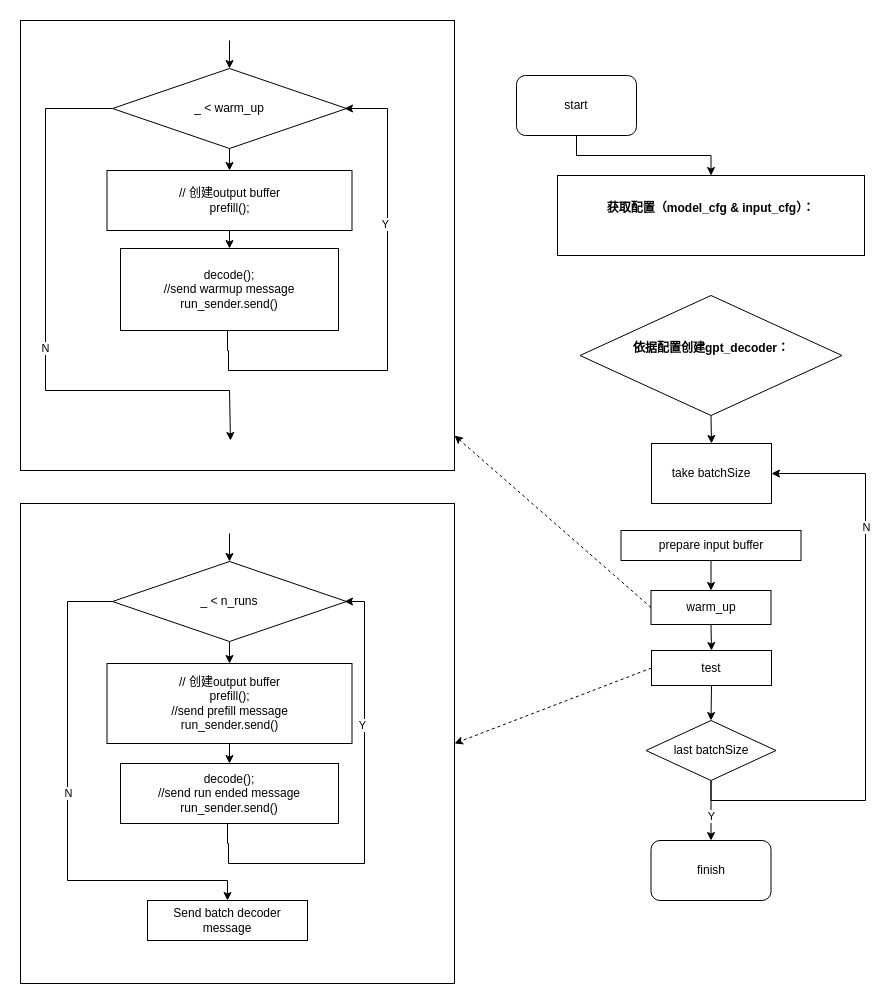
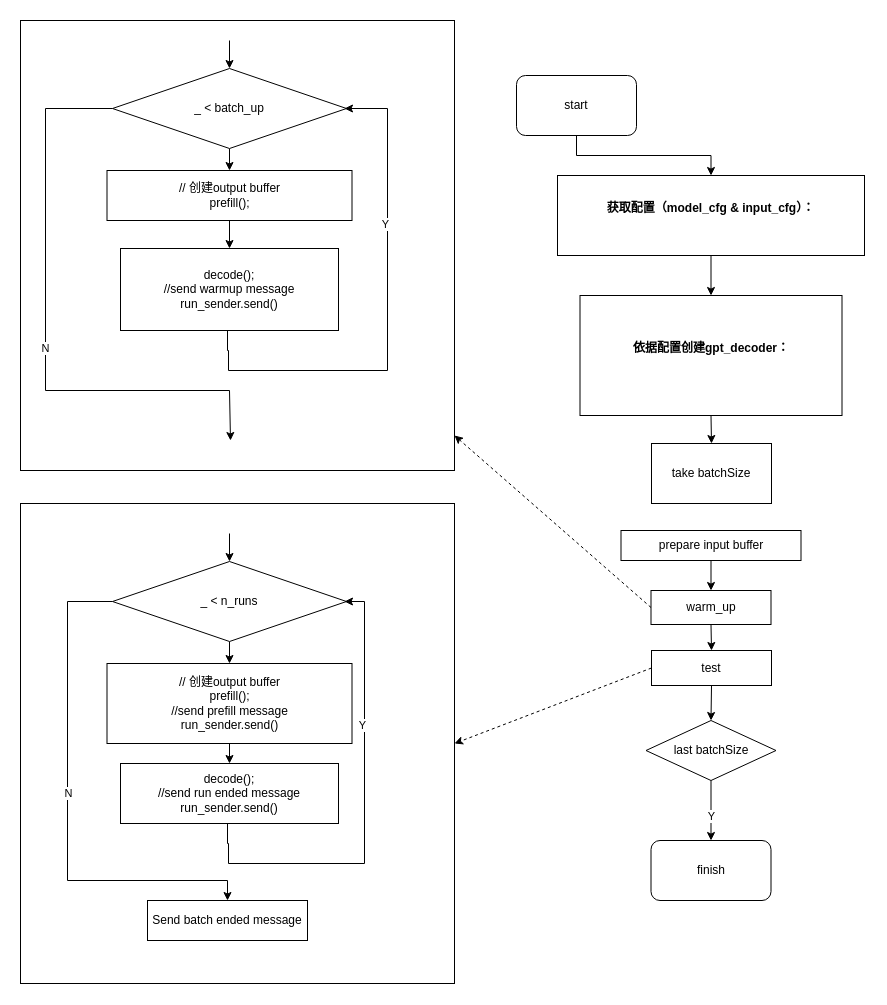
(230, 109) -> (230, 109)
(230, 201) -> (230, 196)
none -> (711, 272)
(711, 356) -> (711, 356)
(866, 670) -> none
(228, 921) -> (228, 921)
